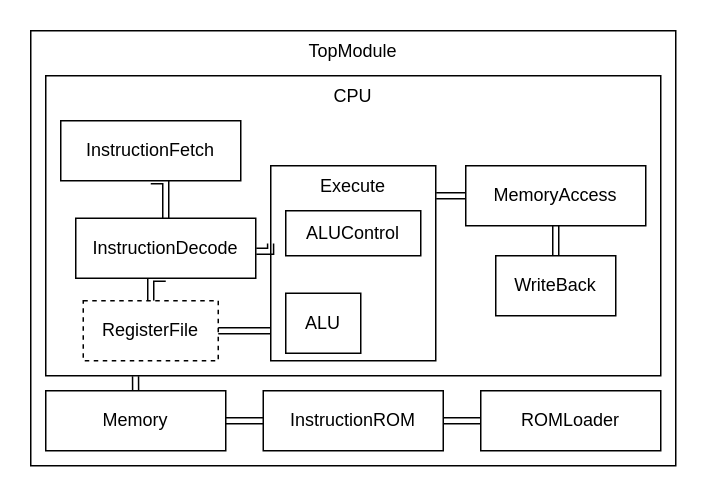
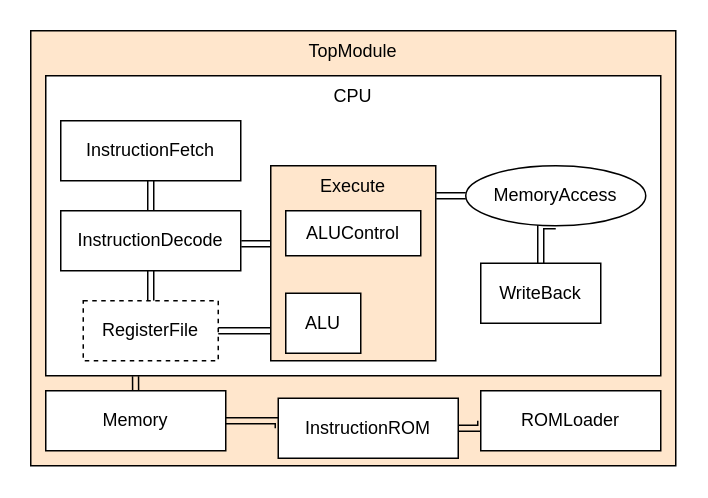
(353, 52) -> (353, 52)
(556, 196) -> (556, 196)
(166, 248) -> (151, 241)
(353, 263) -> (353, 263)
(556, 286) -> (541, 293)
(353, 421) -> (368, 428)
